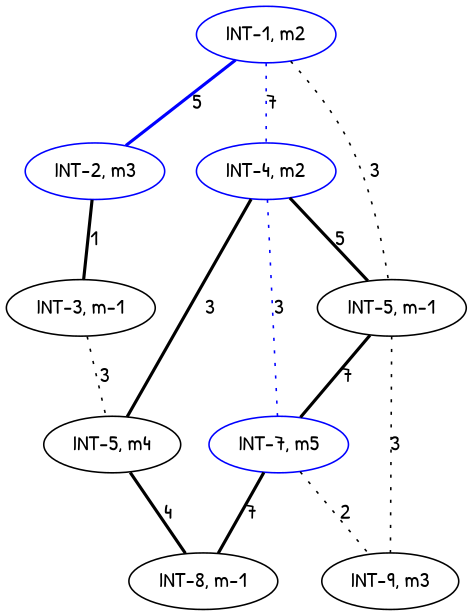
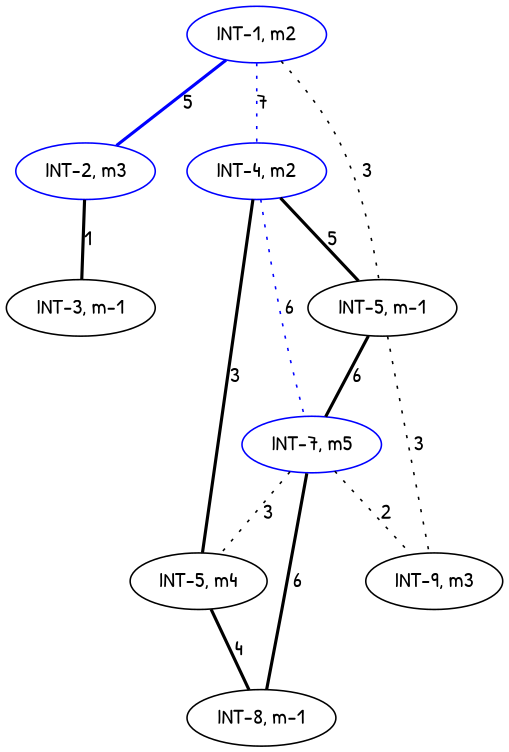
(280, 308) -> (290, 308)
(97, 376) -> (255, 513)
(347, 376) -> (357, 376)
(251, 513) -> (298, 581)
